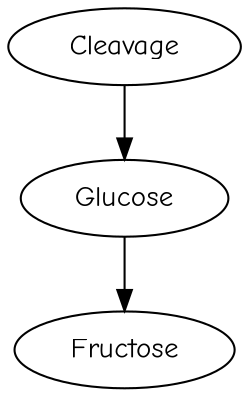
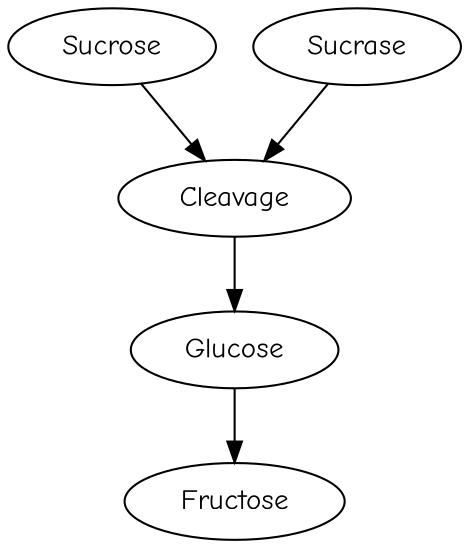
none -> (112, 47)
none -> (357, 47)
